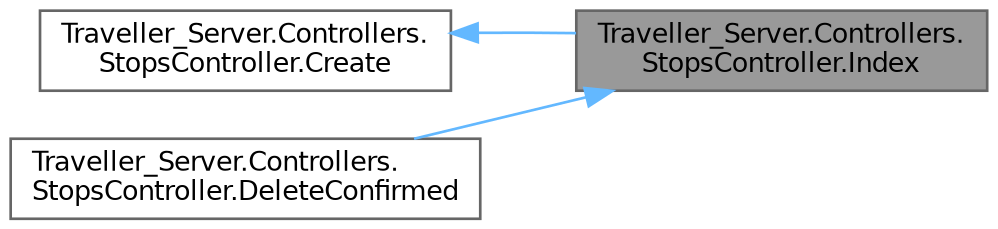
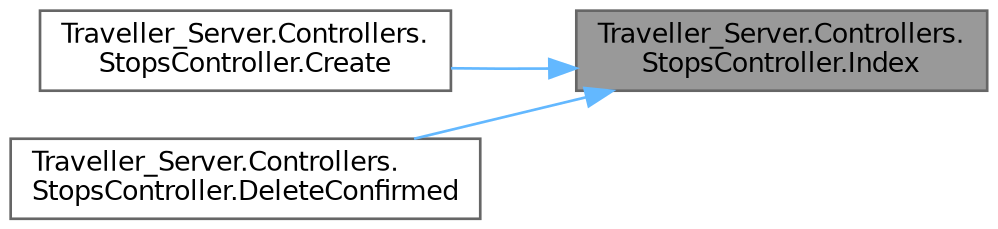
(527, 33) -> (500, 69)
